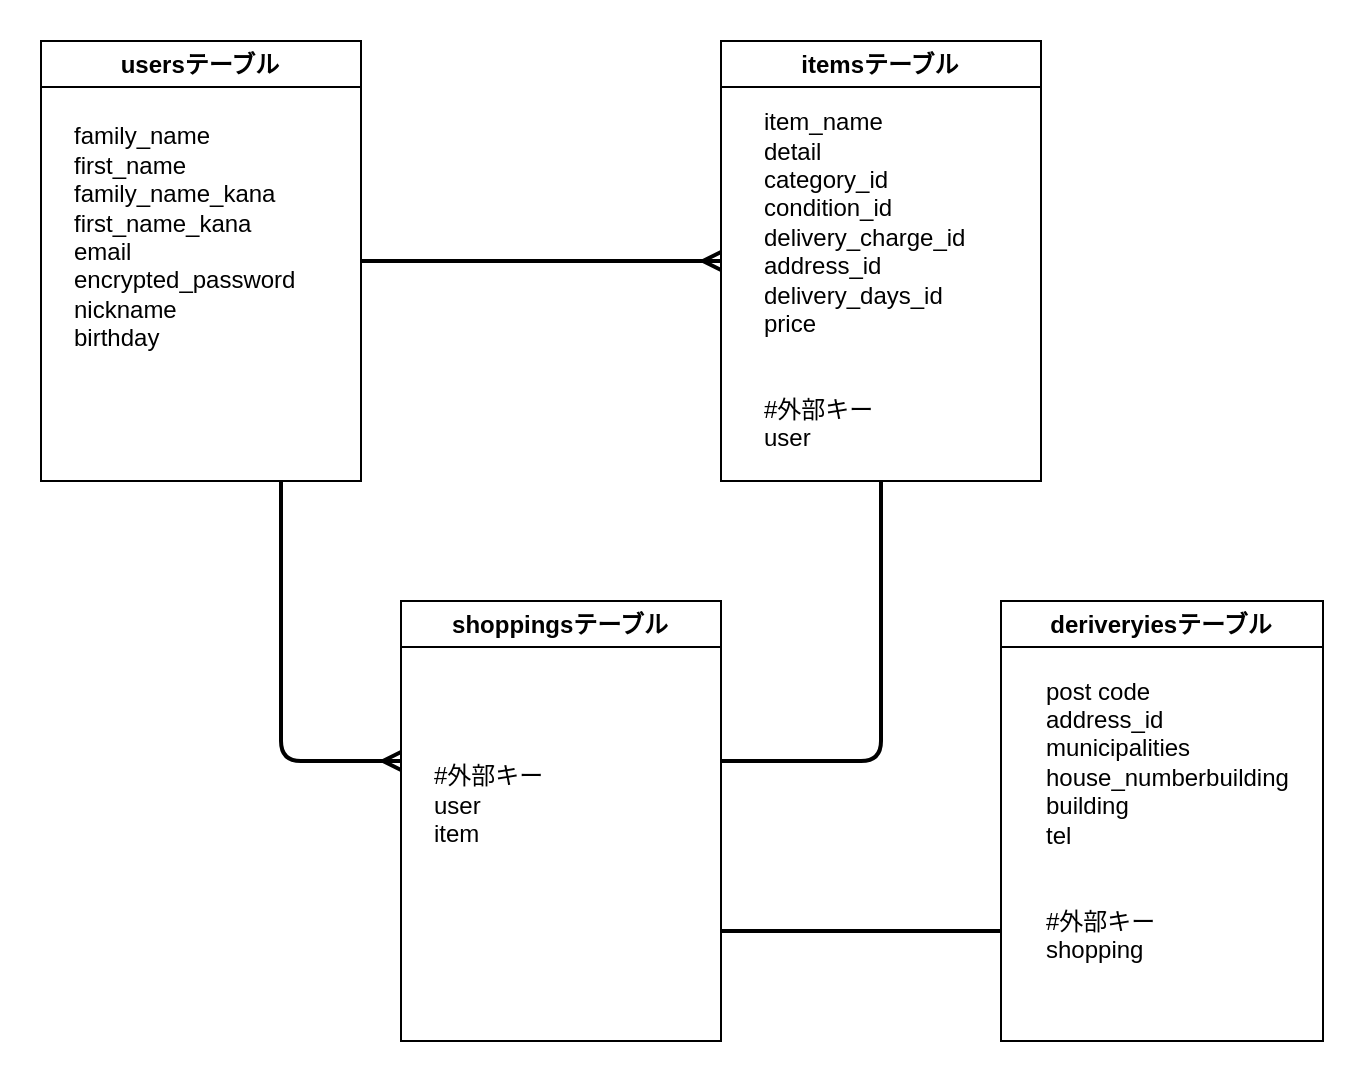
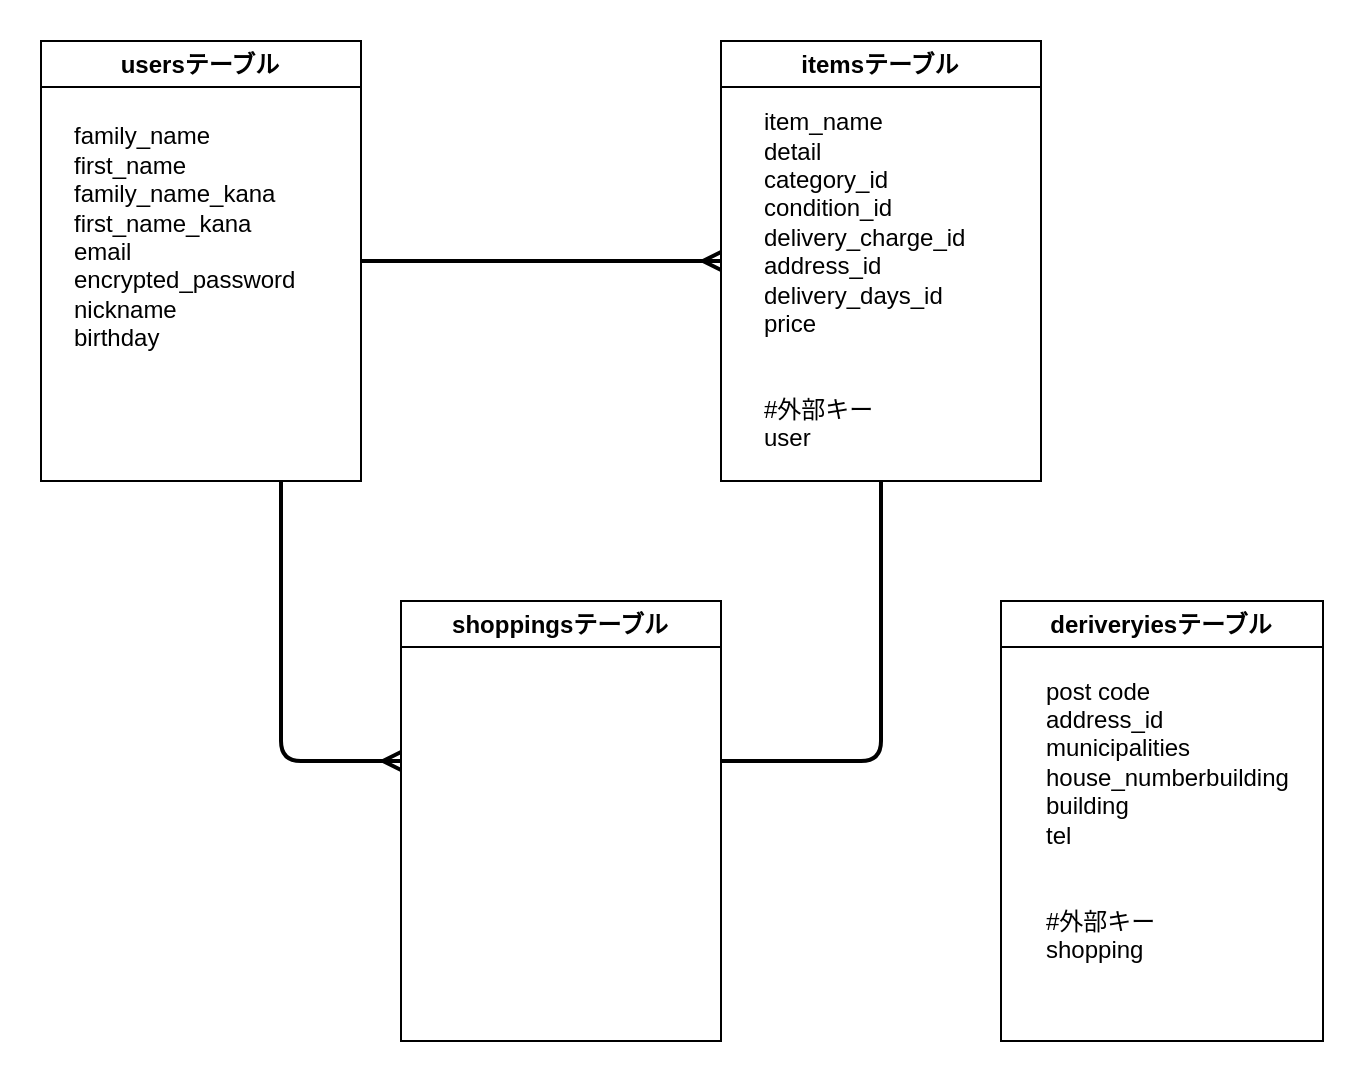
(501, 791) -> none
(861, 931) -> none
